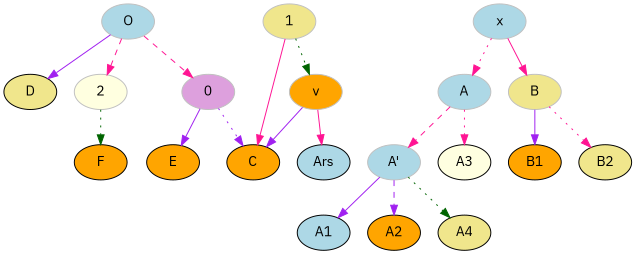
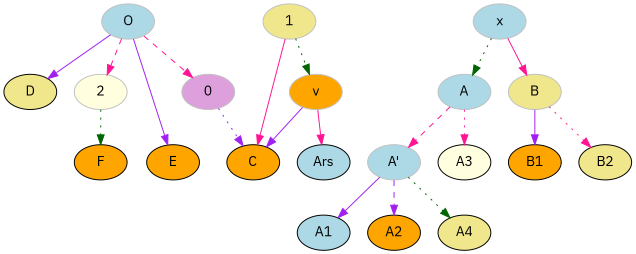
(484, 52) -> (484, 52)
(193, 123) -> (149, 87)
